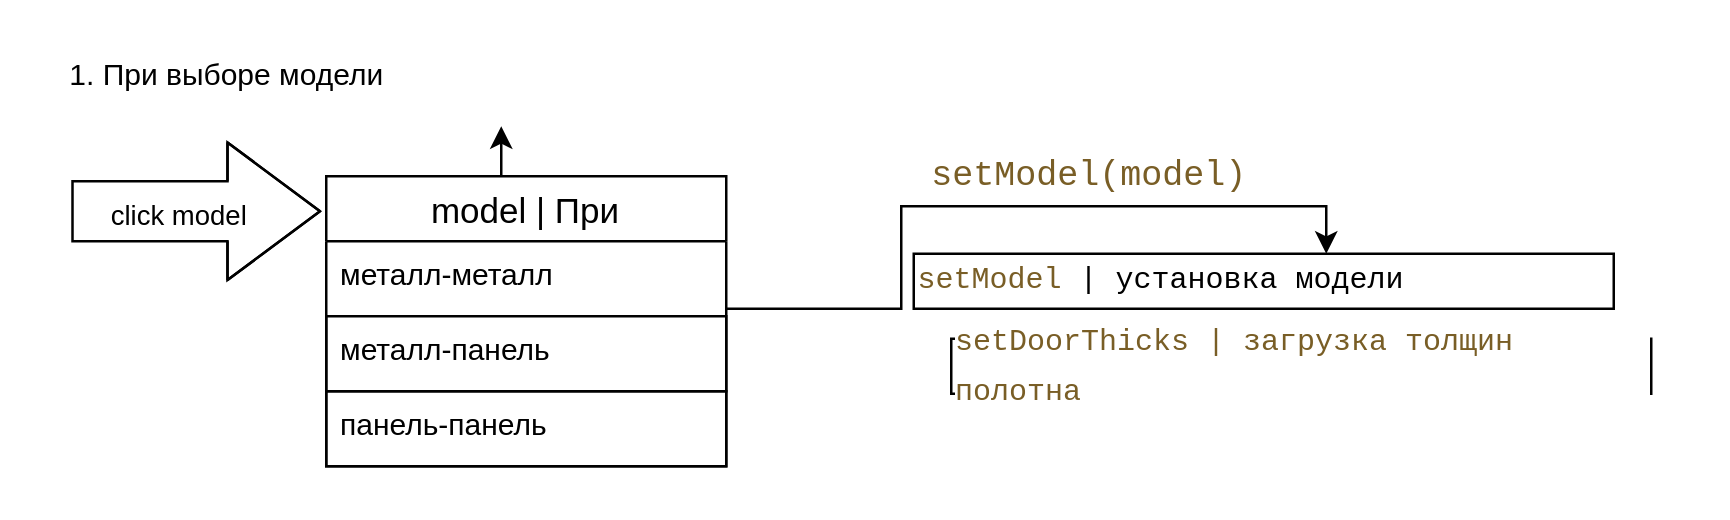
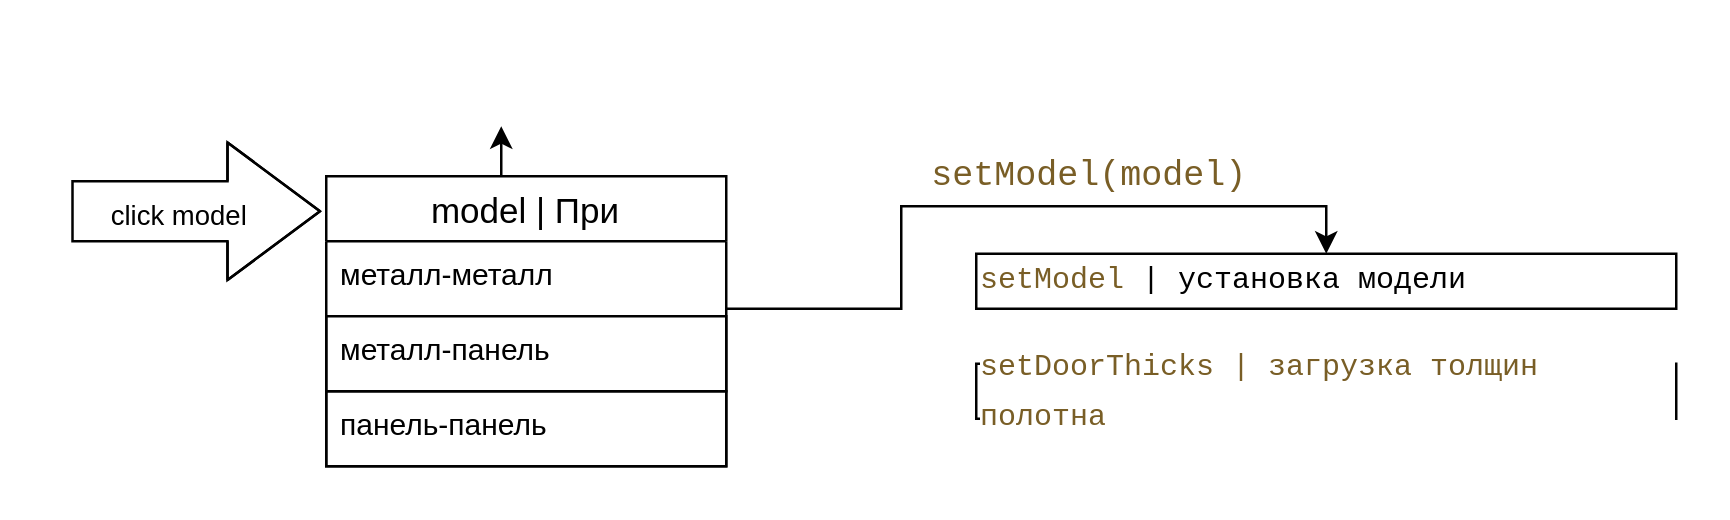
(226, 76) -> none
(1264, 281) -> (1326, 281)
(1301, 366) -> (1326, 391)
